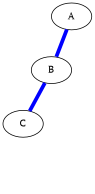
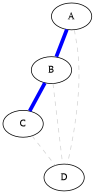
none -> (64, 178)
